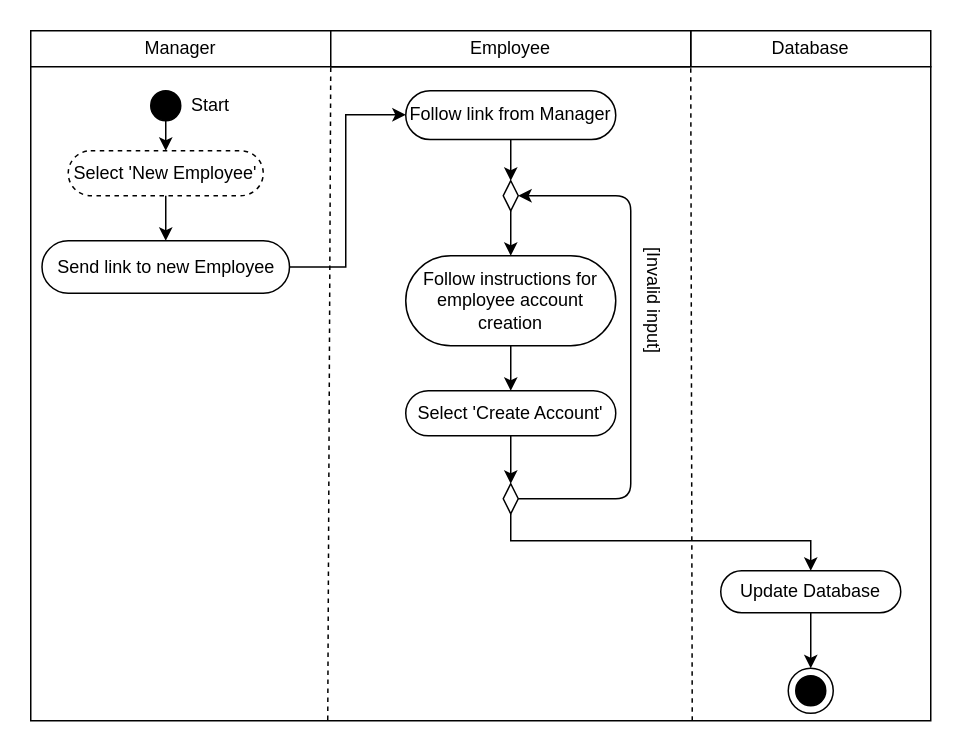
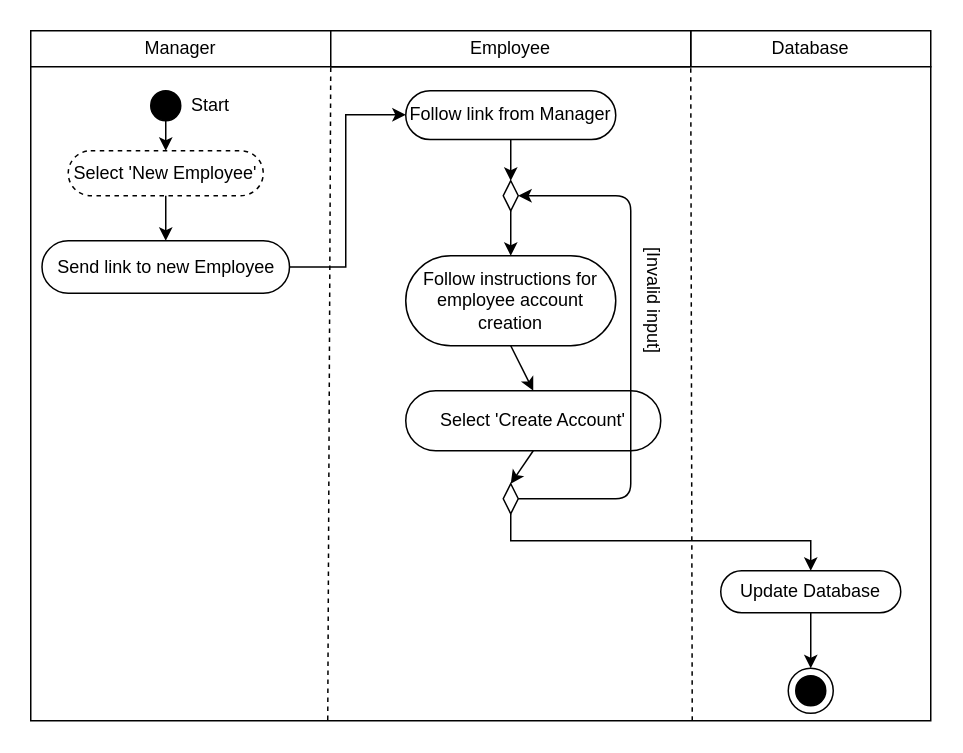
(511, 413) -> (533, 421)
